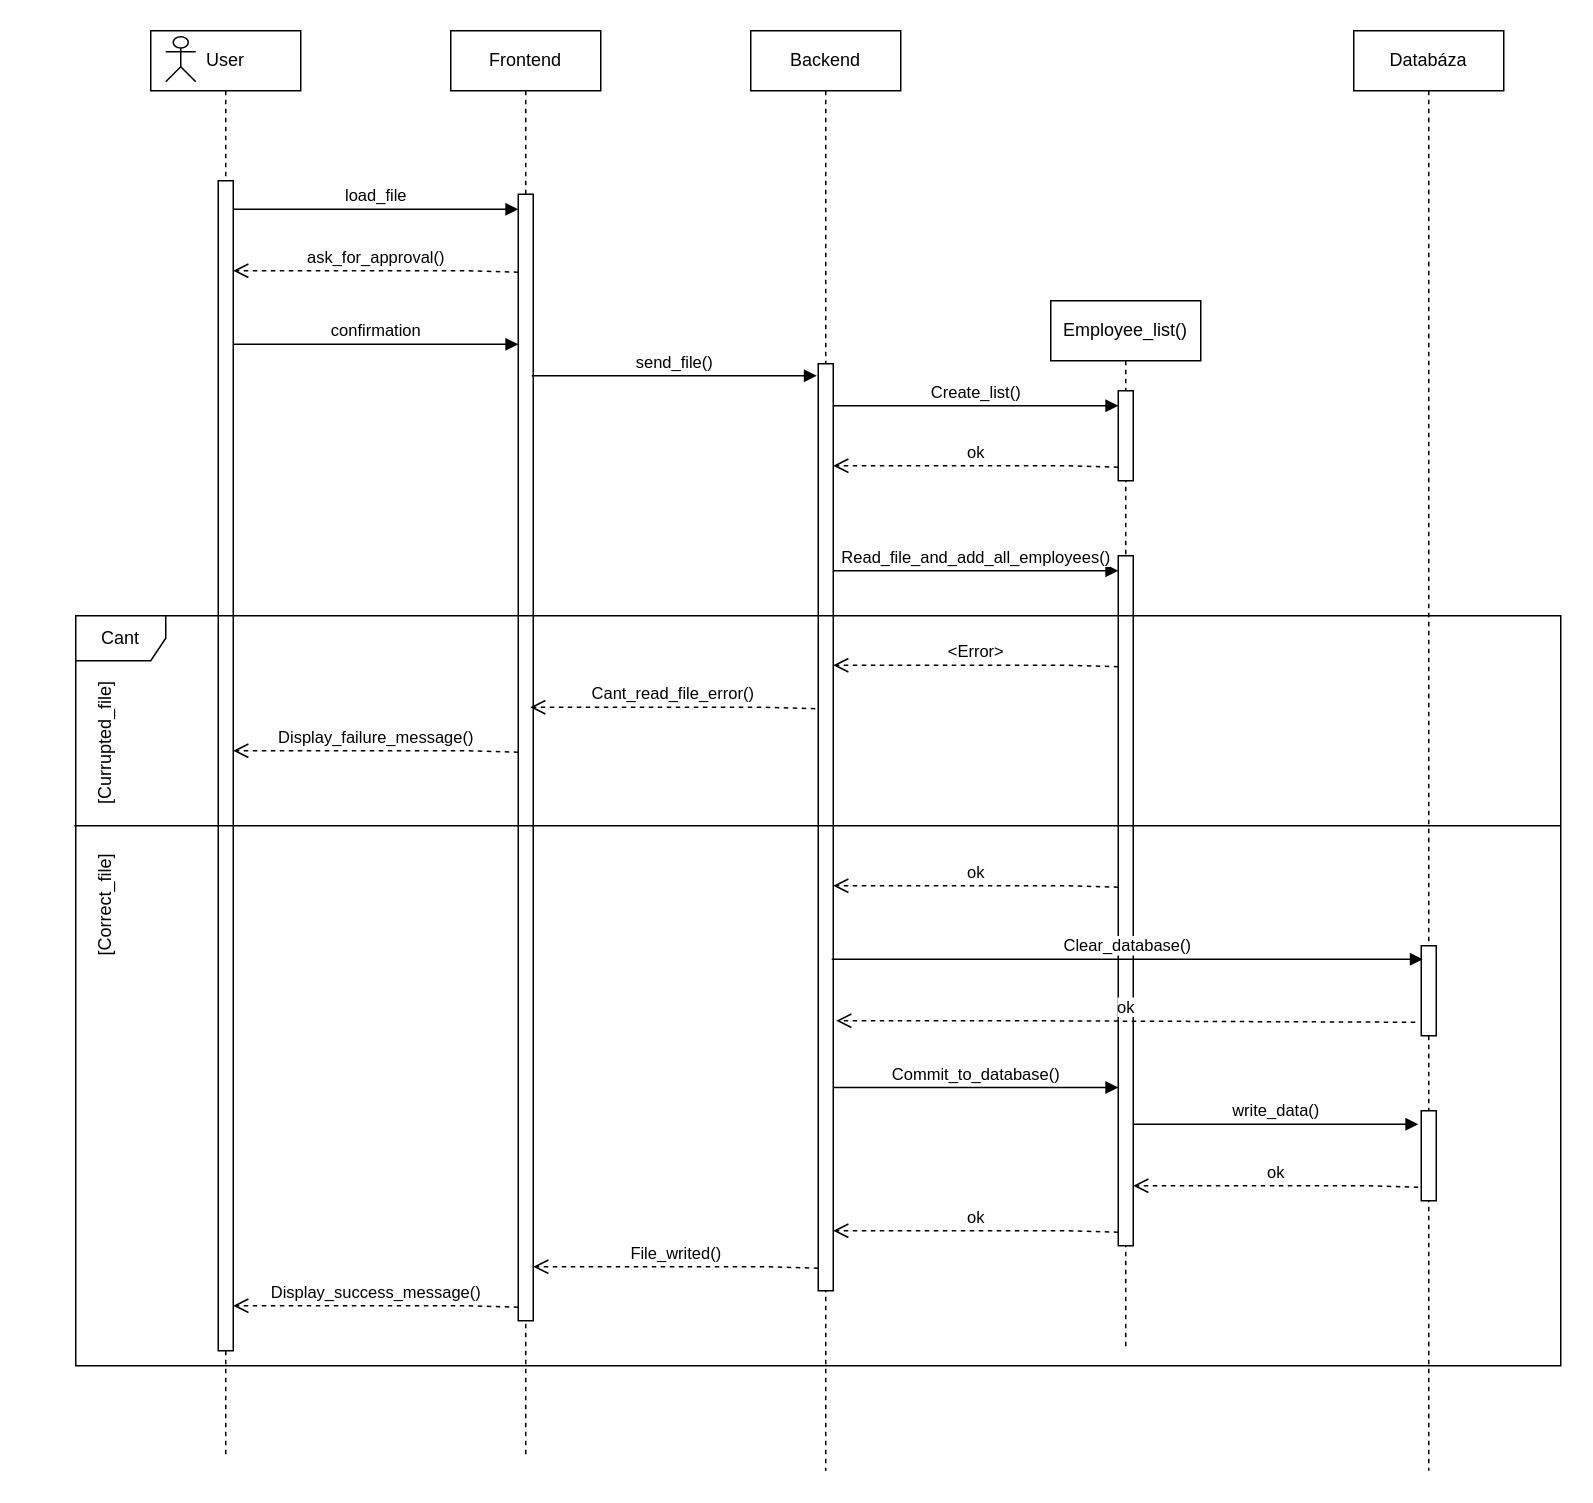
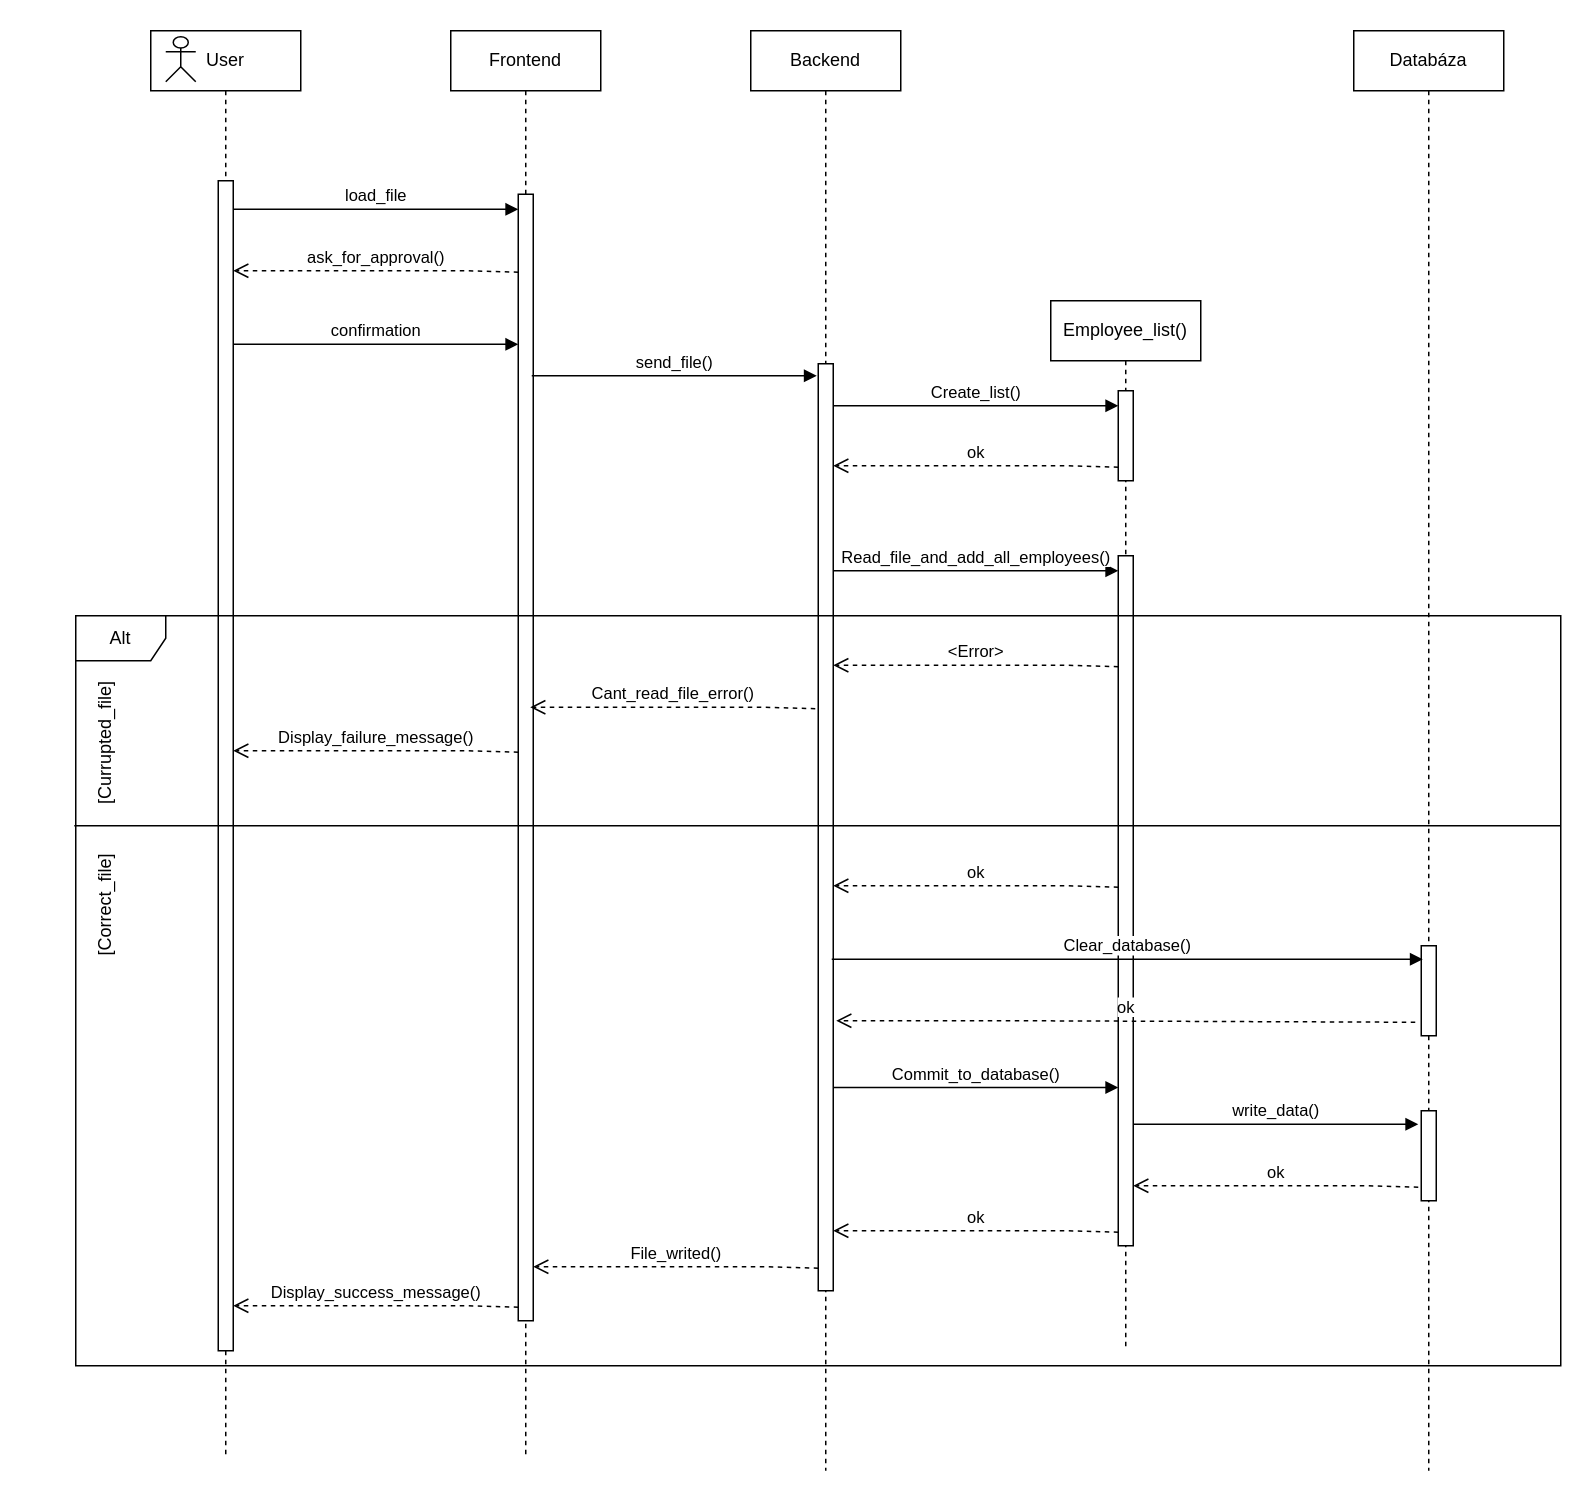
(121, 638) -> (121, 638)
